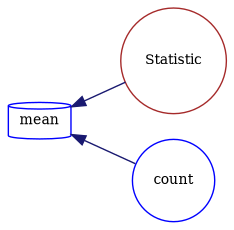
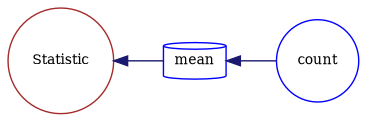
(105, 92) -> (145, 61)
